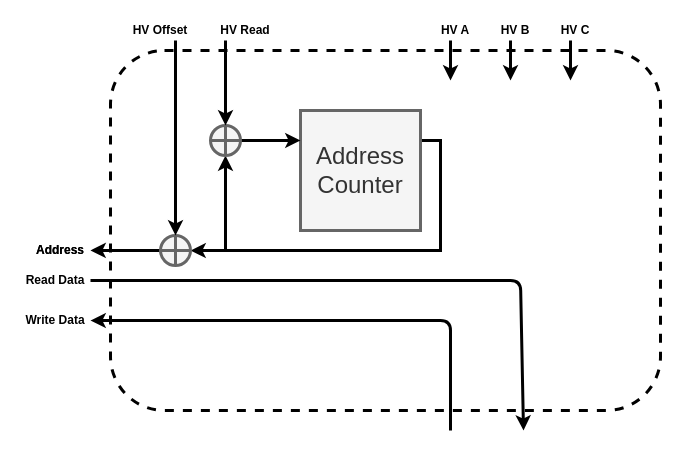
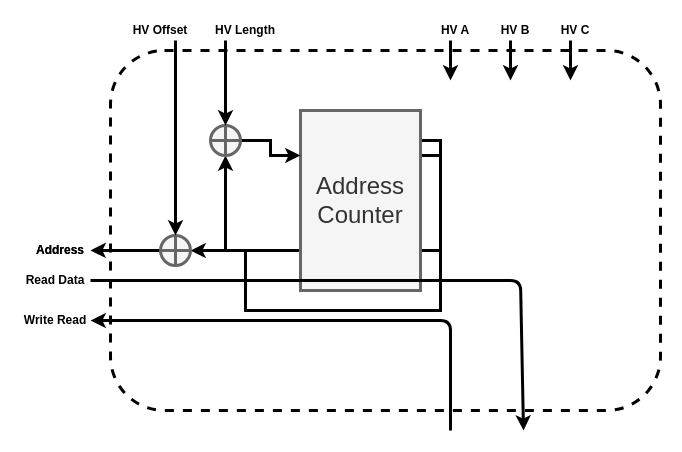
(246, 31) -> (246, 31)
(361, 171) -> (361, 201)
(56, 321) -> (56, 321)
